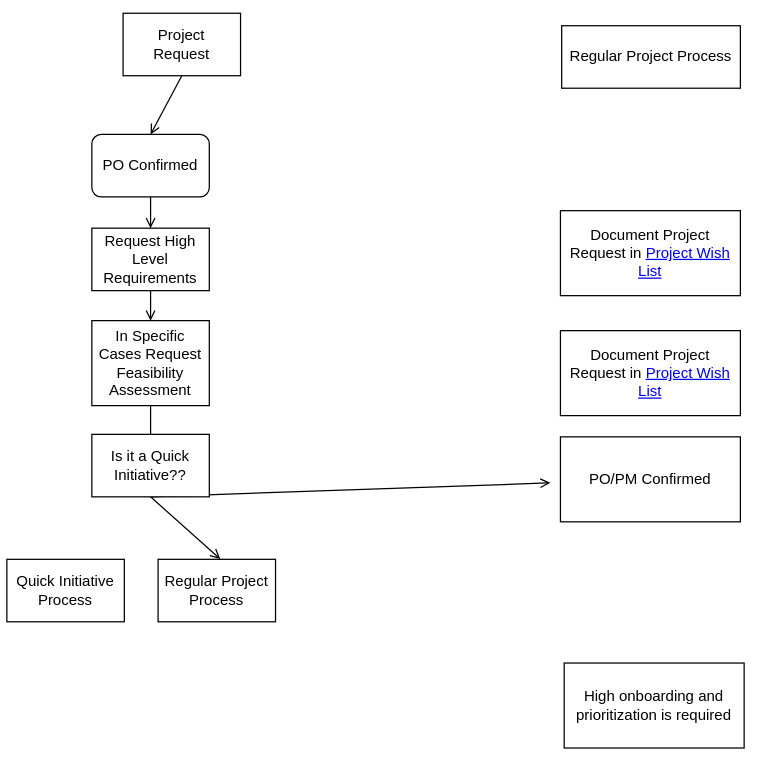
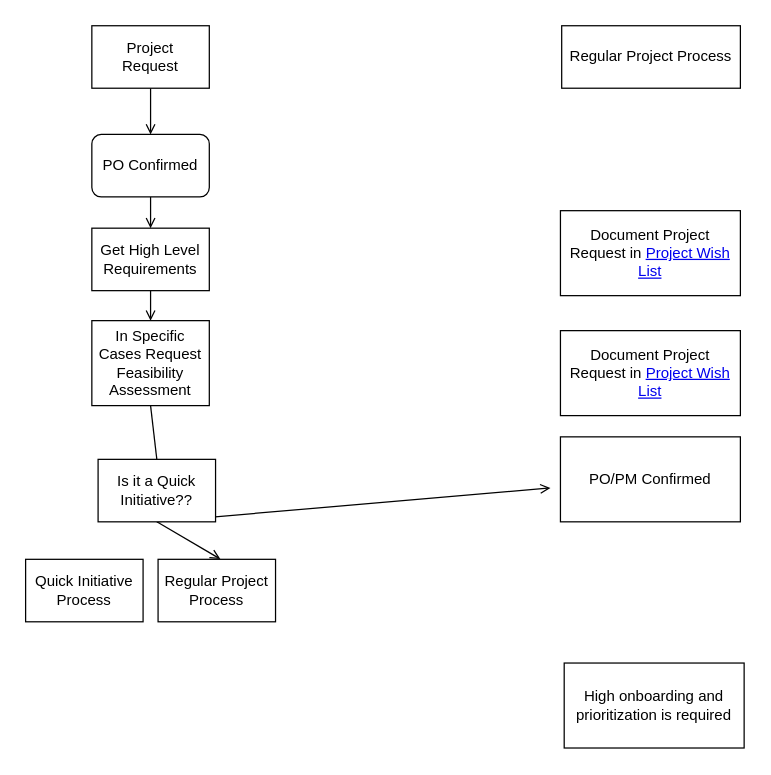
(182, 44) -> (151, 57)
(151, 259) -> (151, 259)
(151, 466) -> (157, 491)
(66, 591) -> (84, 591)
